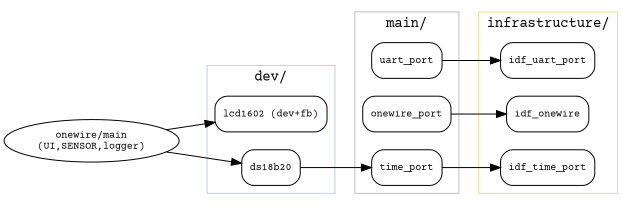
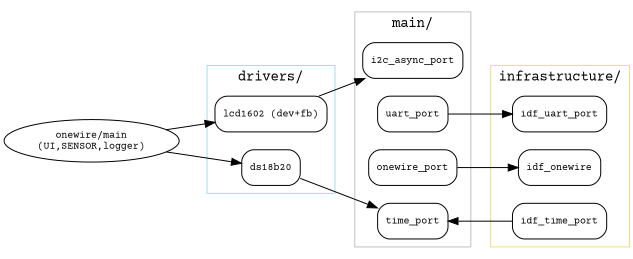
none -> (413, 60)
(271, 77) -> (271, 77)
(466, 168) -> (484, 221)
